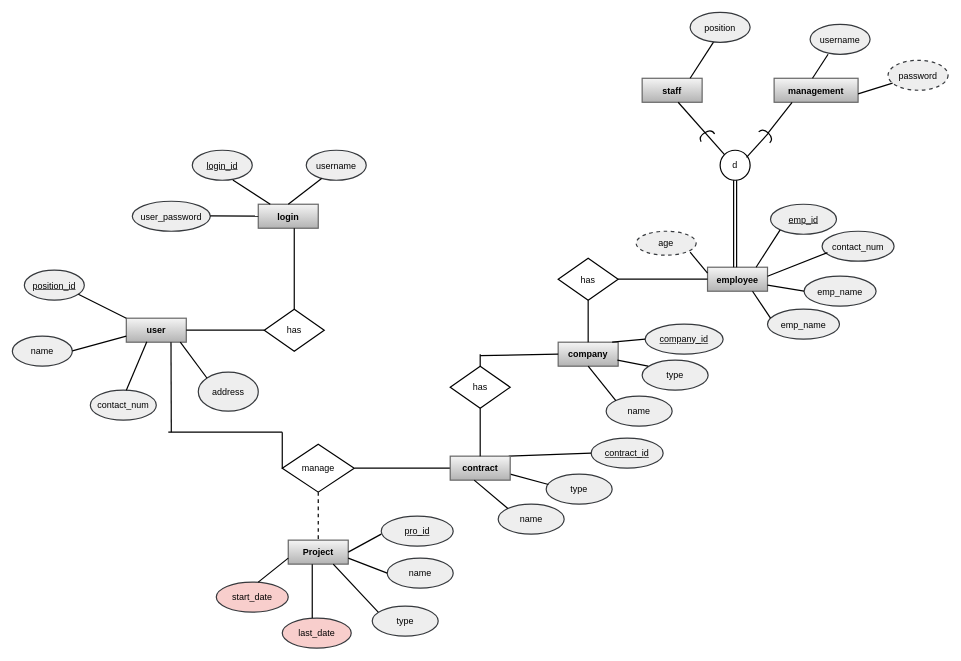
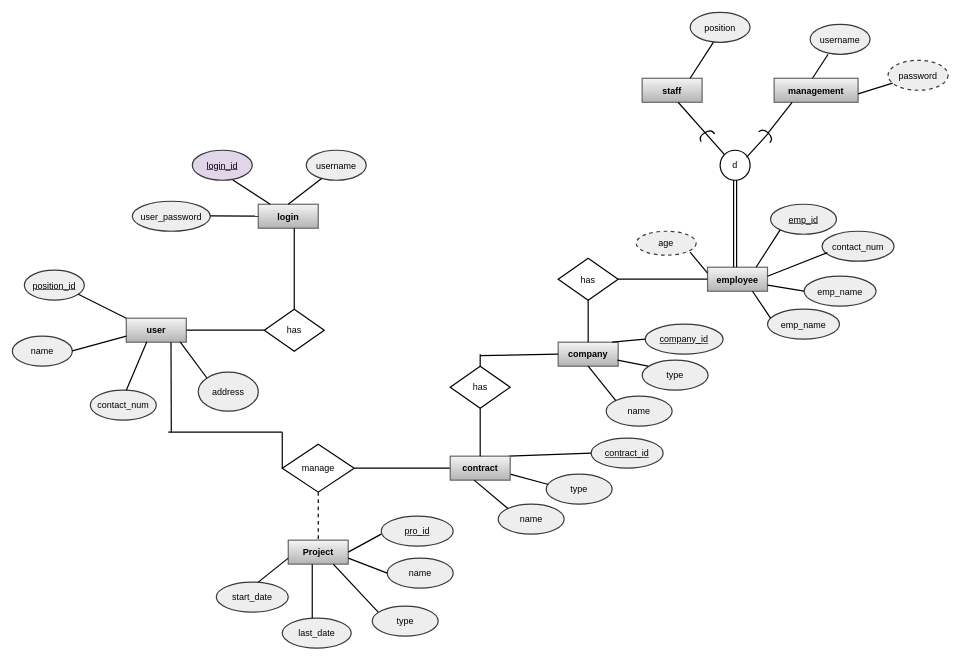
(222, 165) -> (222, 165)
(252, 597) -> (252, 597)
(317, 633) -> (317, 633)
